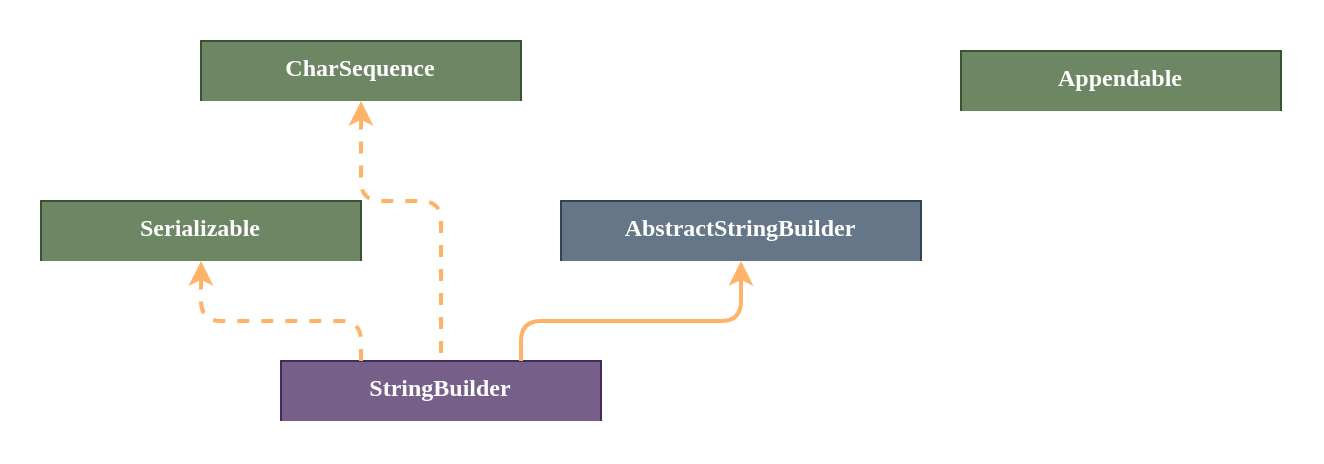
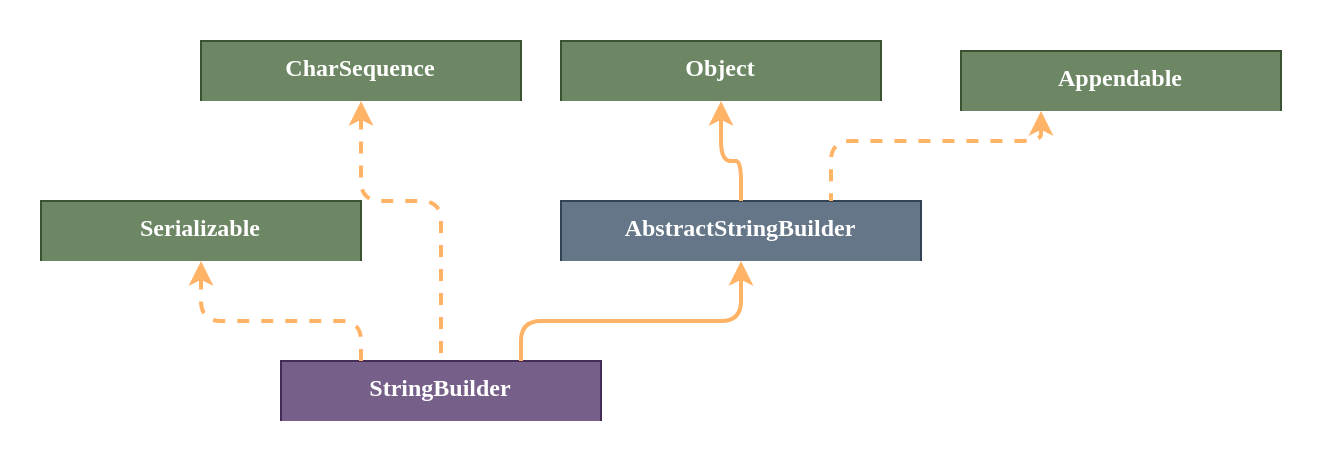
none -> (721, 71)
none -> (1028, 141)
none -> (731, 161)
